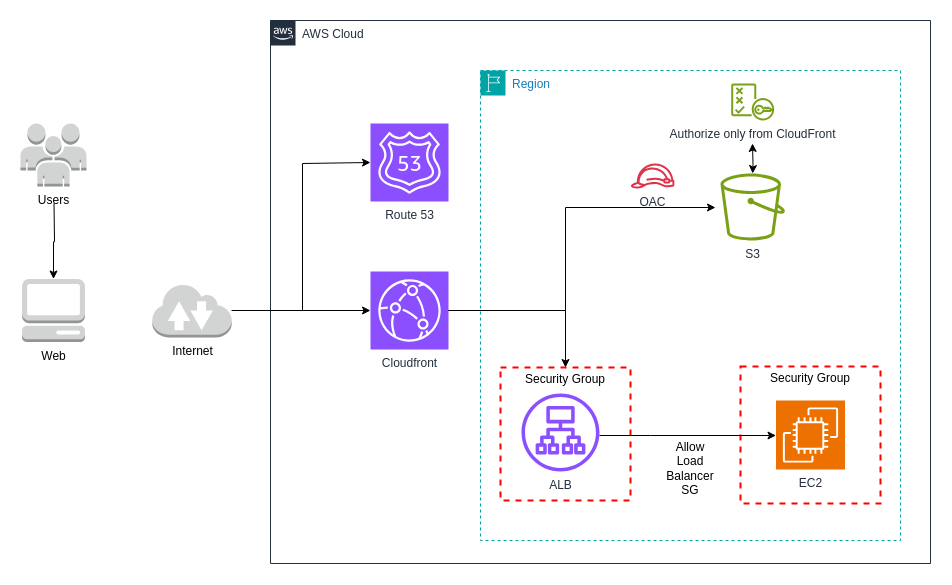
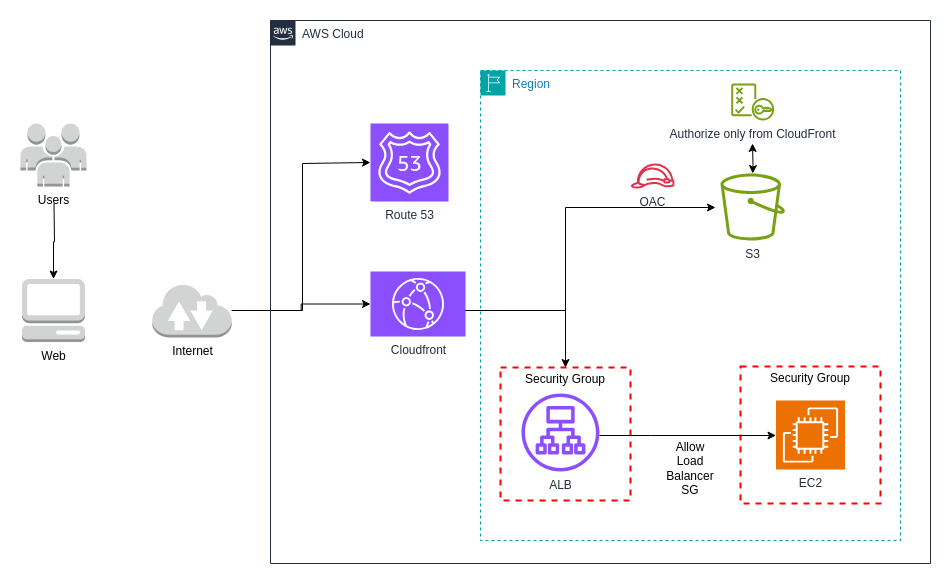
(410, 311) -> (418, 304)
